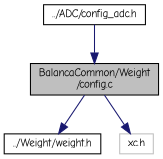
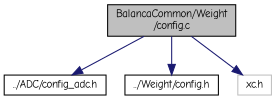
(94, 39) -> (113, 53)
(52, 144) -> (172, 85)
